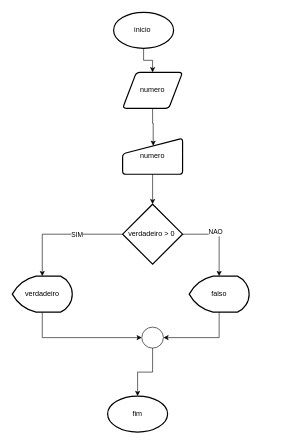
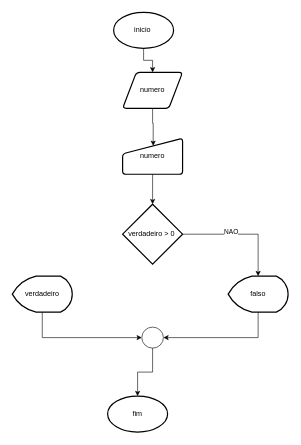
(77, 234) -> none
(219, 294) -> (258, 294)
